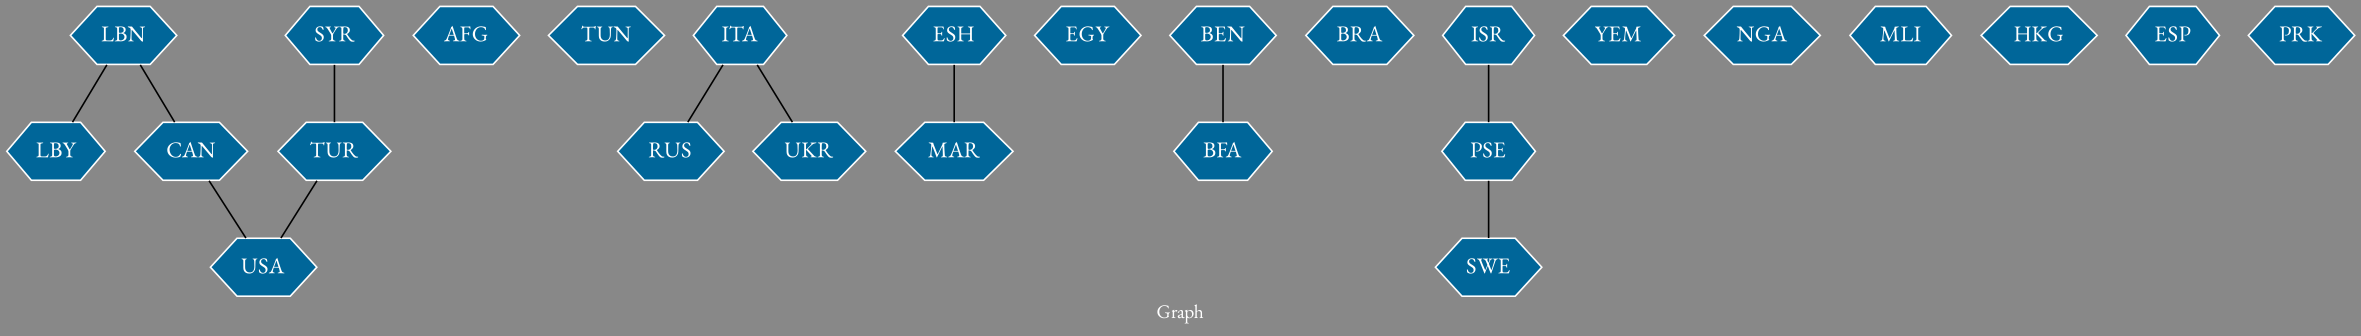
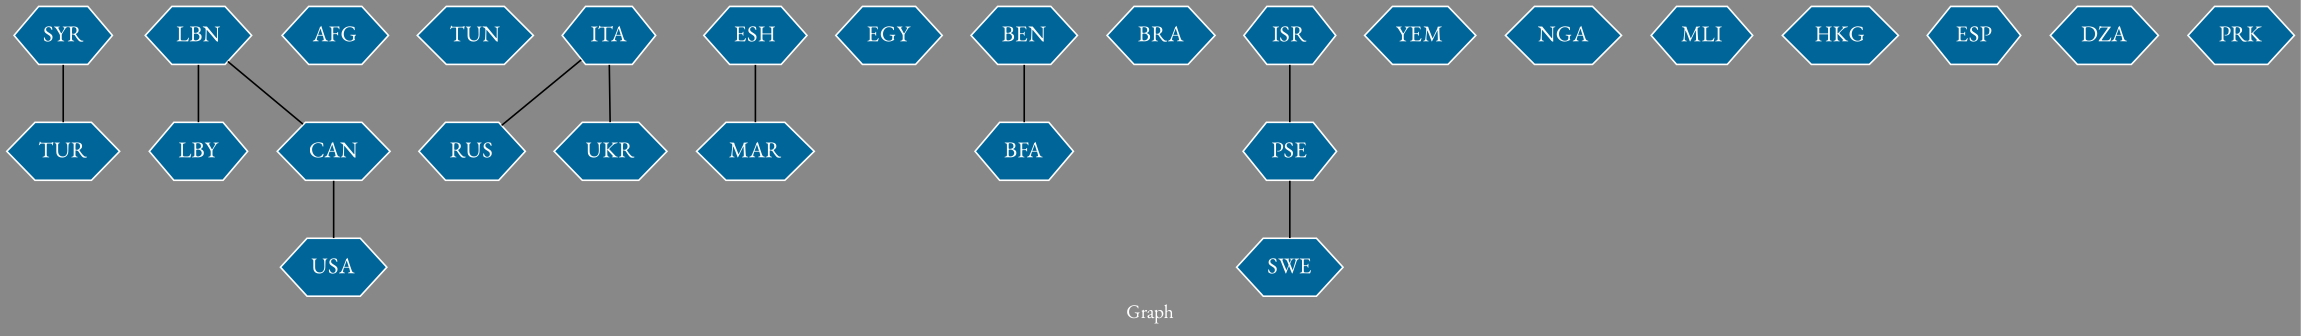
none -> (2104, 35)
(299, 209) -> none
